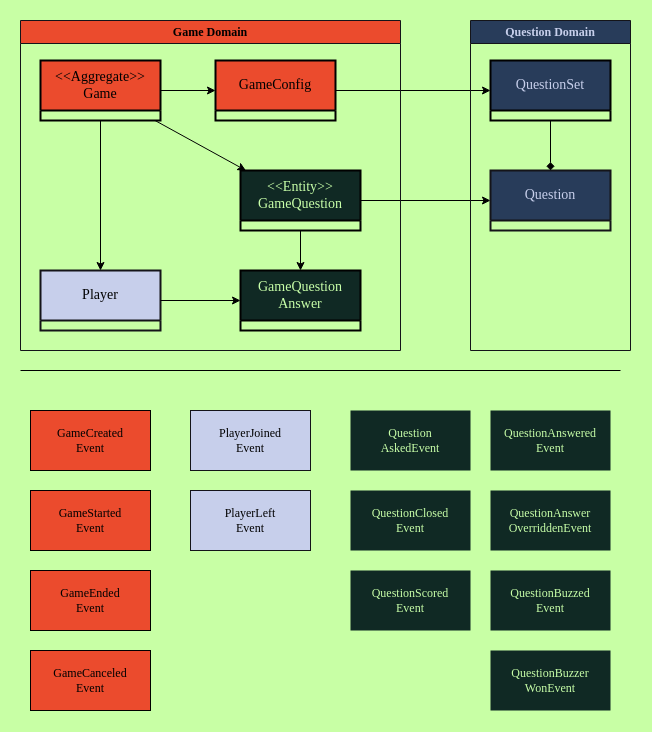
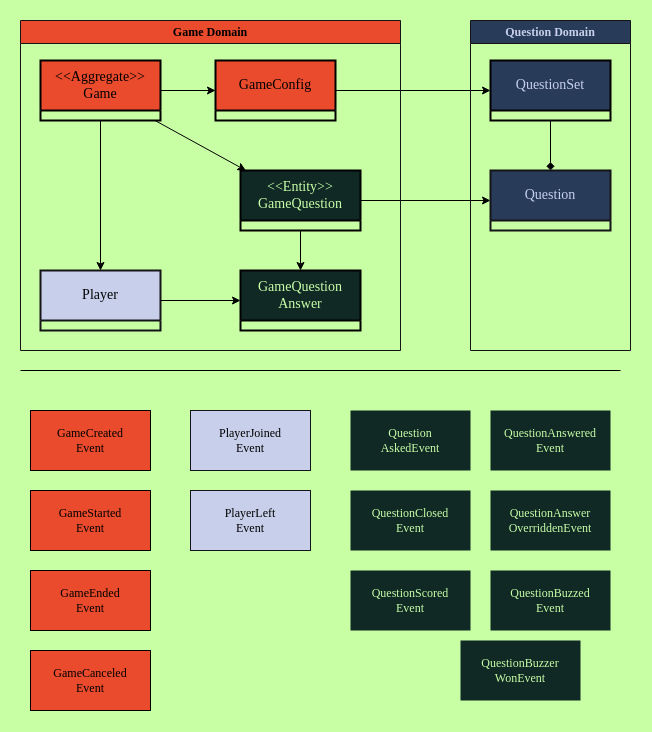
(551, 681) -> (521, 671)
